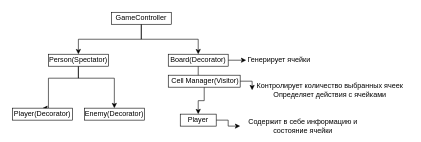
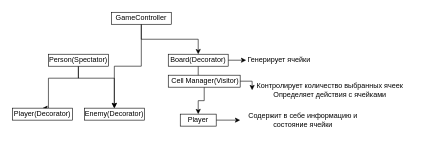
(78, 43) -> (135, 66)
(303, 126) -> (303, 120)
